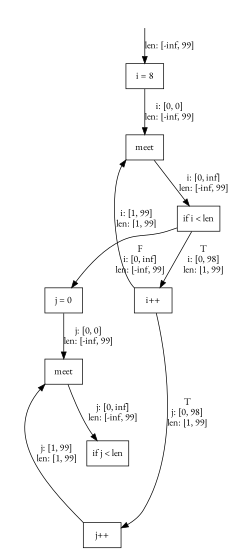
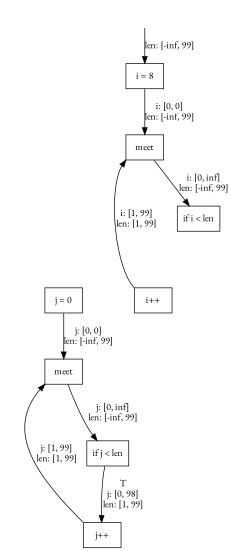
(122, 240) -> none
(178, 257) -> none
(167, 424) -> (102, 491)
